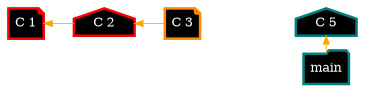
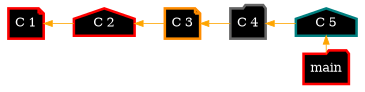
none -> (248, 24)
(326, 69) -> (326, 69)
